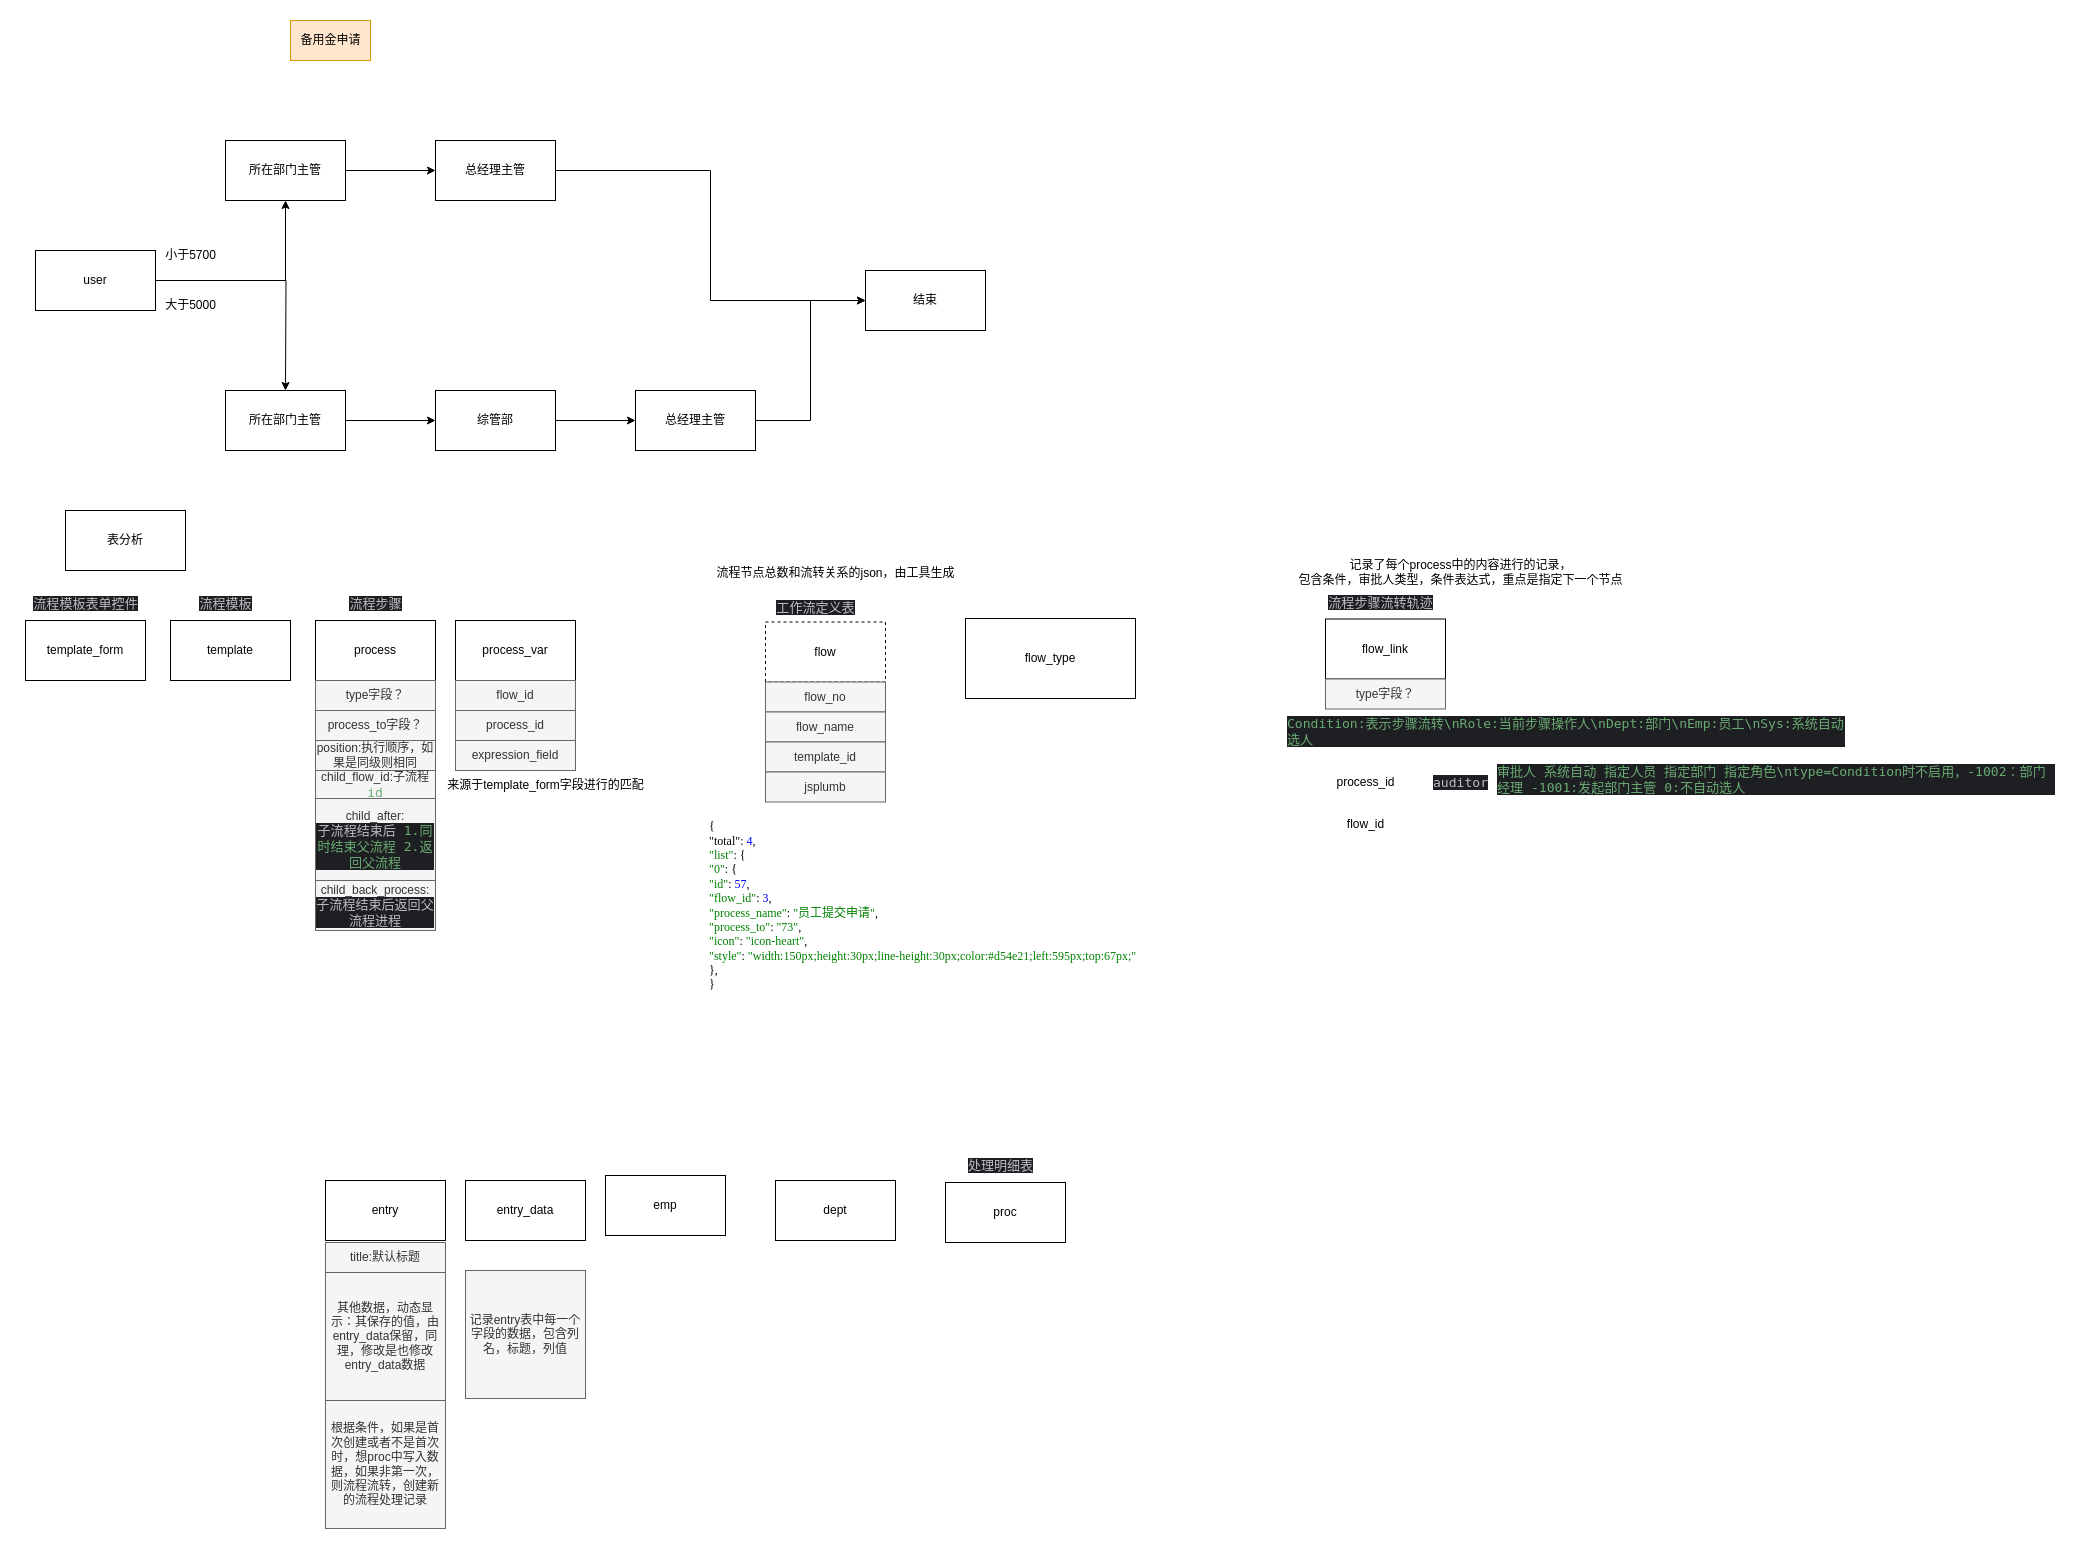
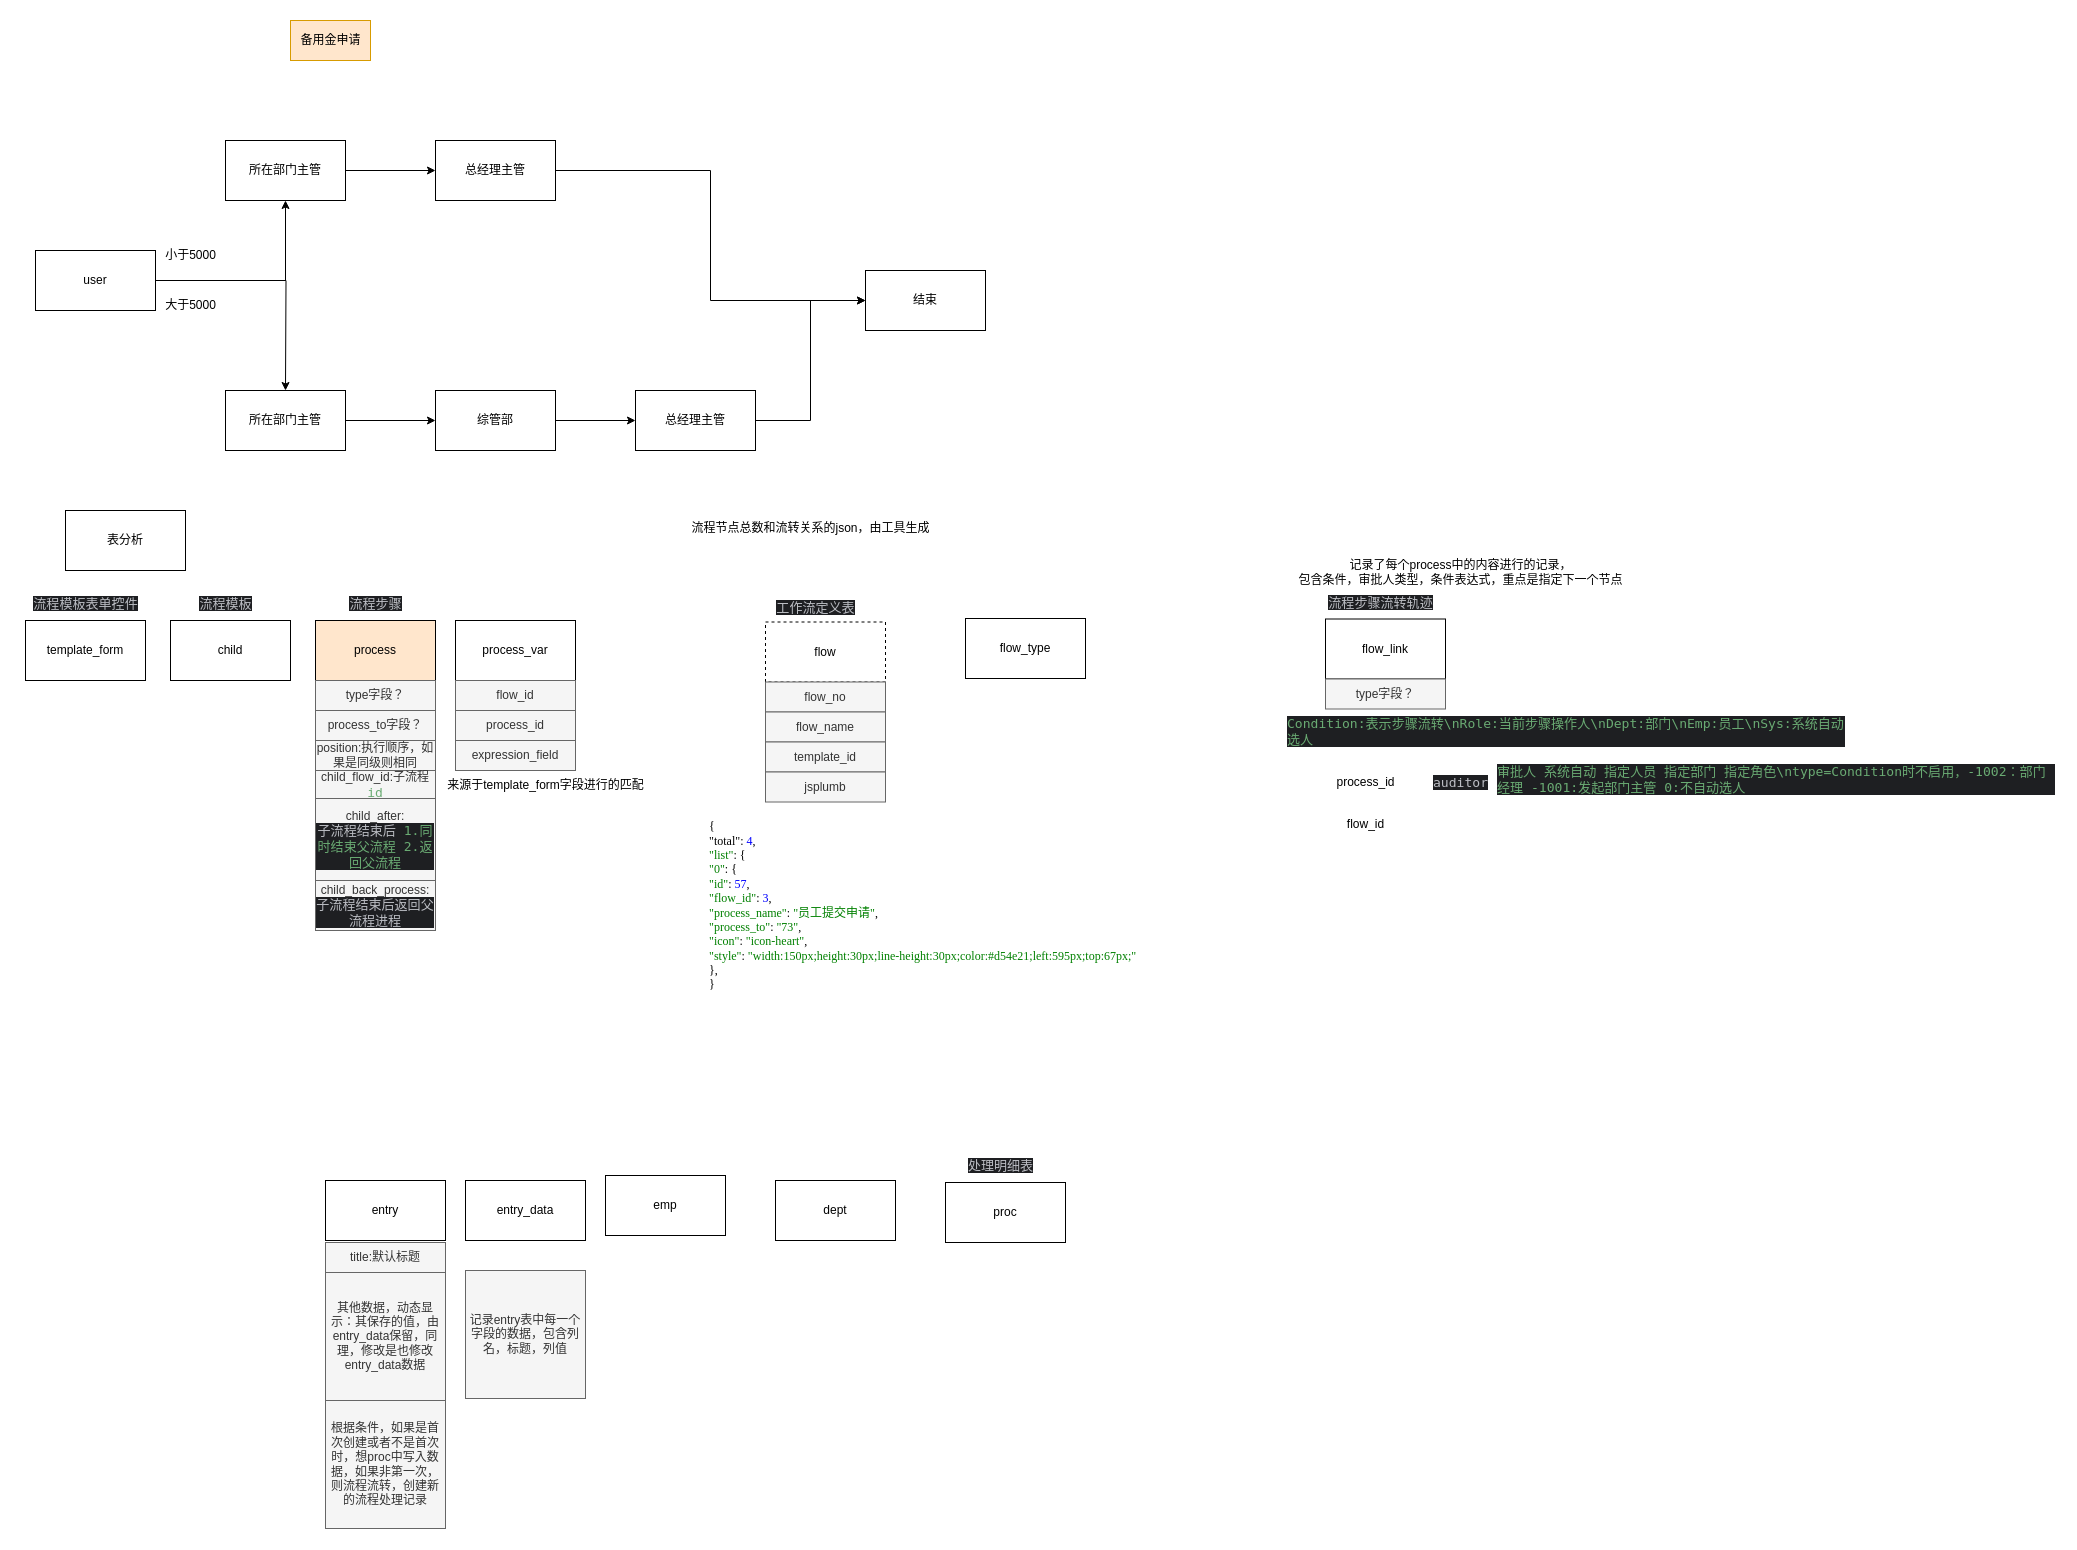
(191, 256) -> (191, 256)
(836, 574) -> (811, 529)
(231, 651) -> (231, 651)
(376, 651) -> (376, 651)
(1051, 659) -> (1026, 649)
